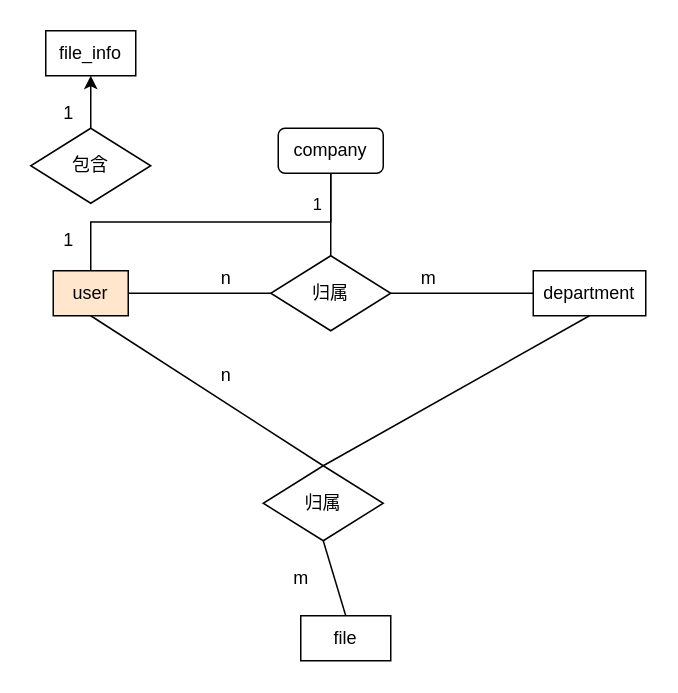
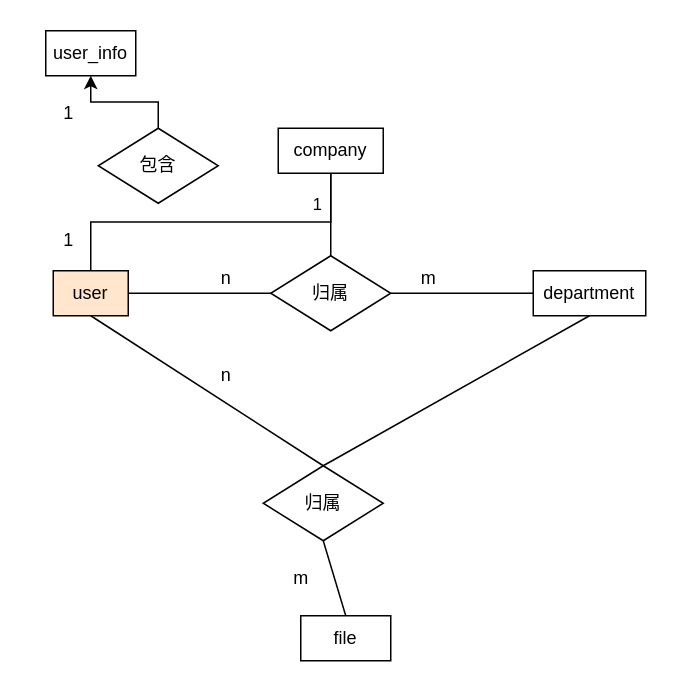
(91, 53) -> (91, 53)
(331, 151) -> (331, 151)
(91, 166) -> (158, 166)
